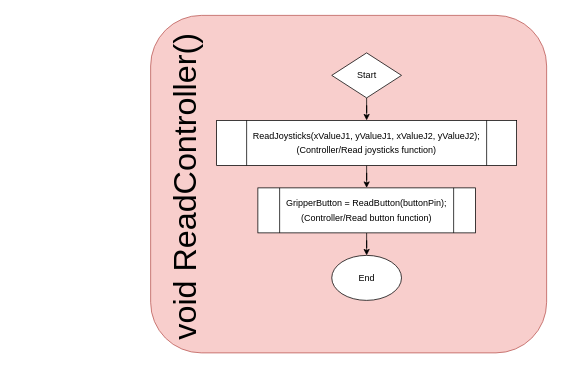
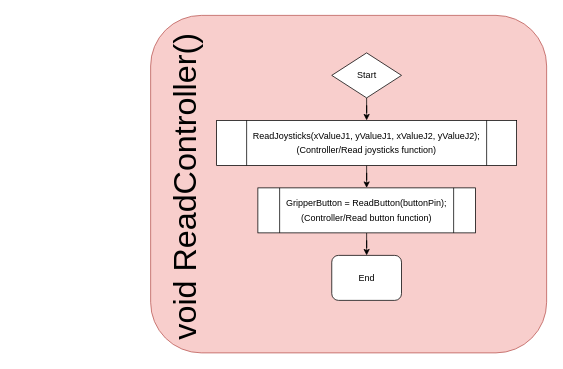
(366, 278) -> (366, 278)
